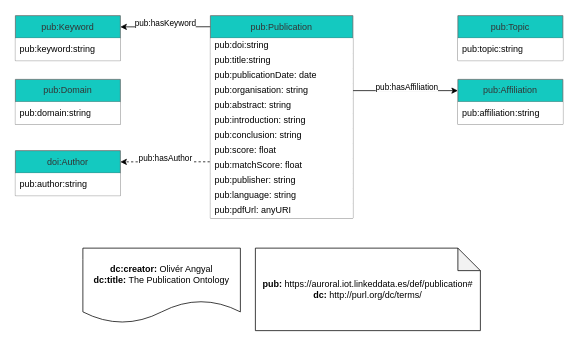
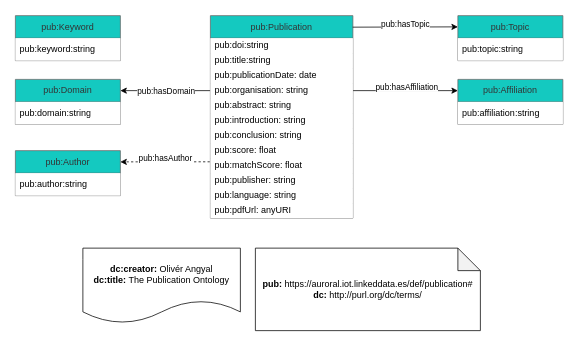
(168, 27) -> none
none -> (405, 27)
none -> (167, 90)
(68, 162) -> (68, 162)
